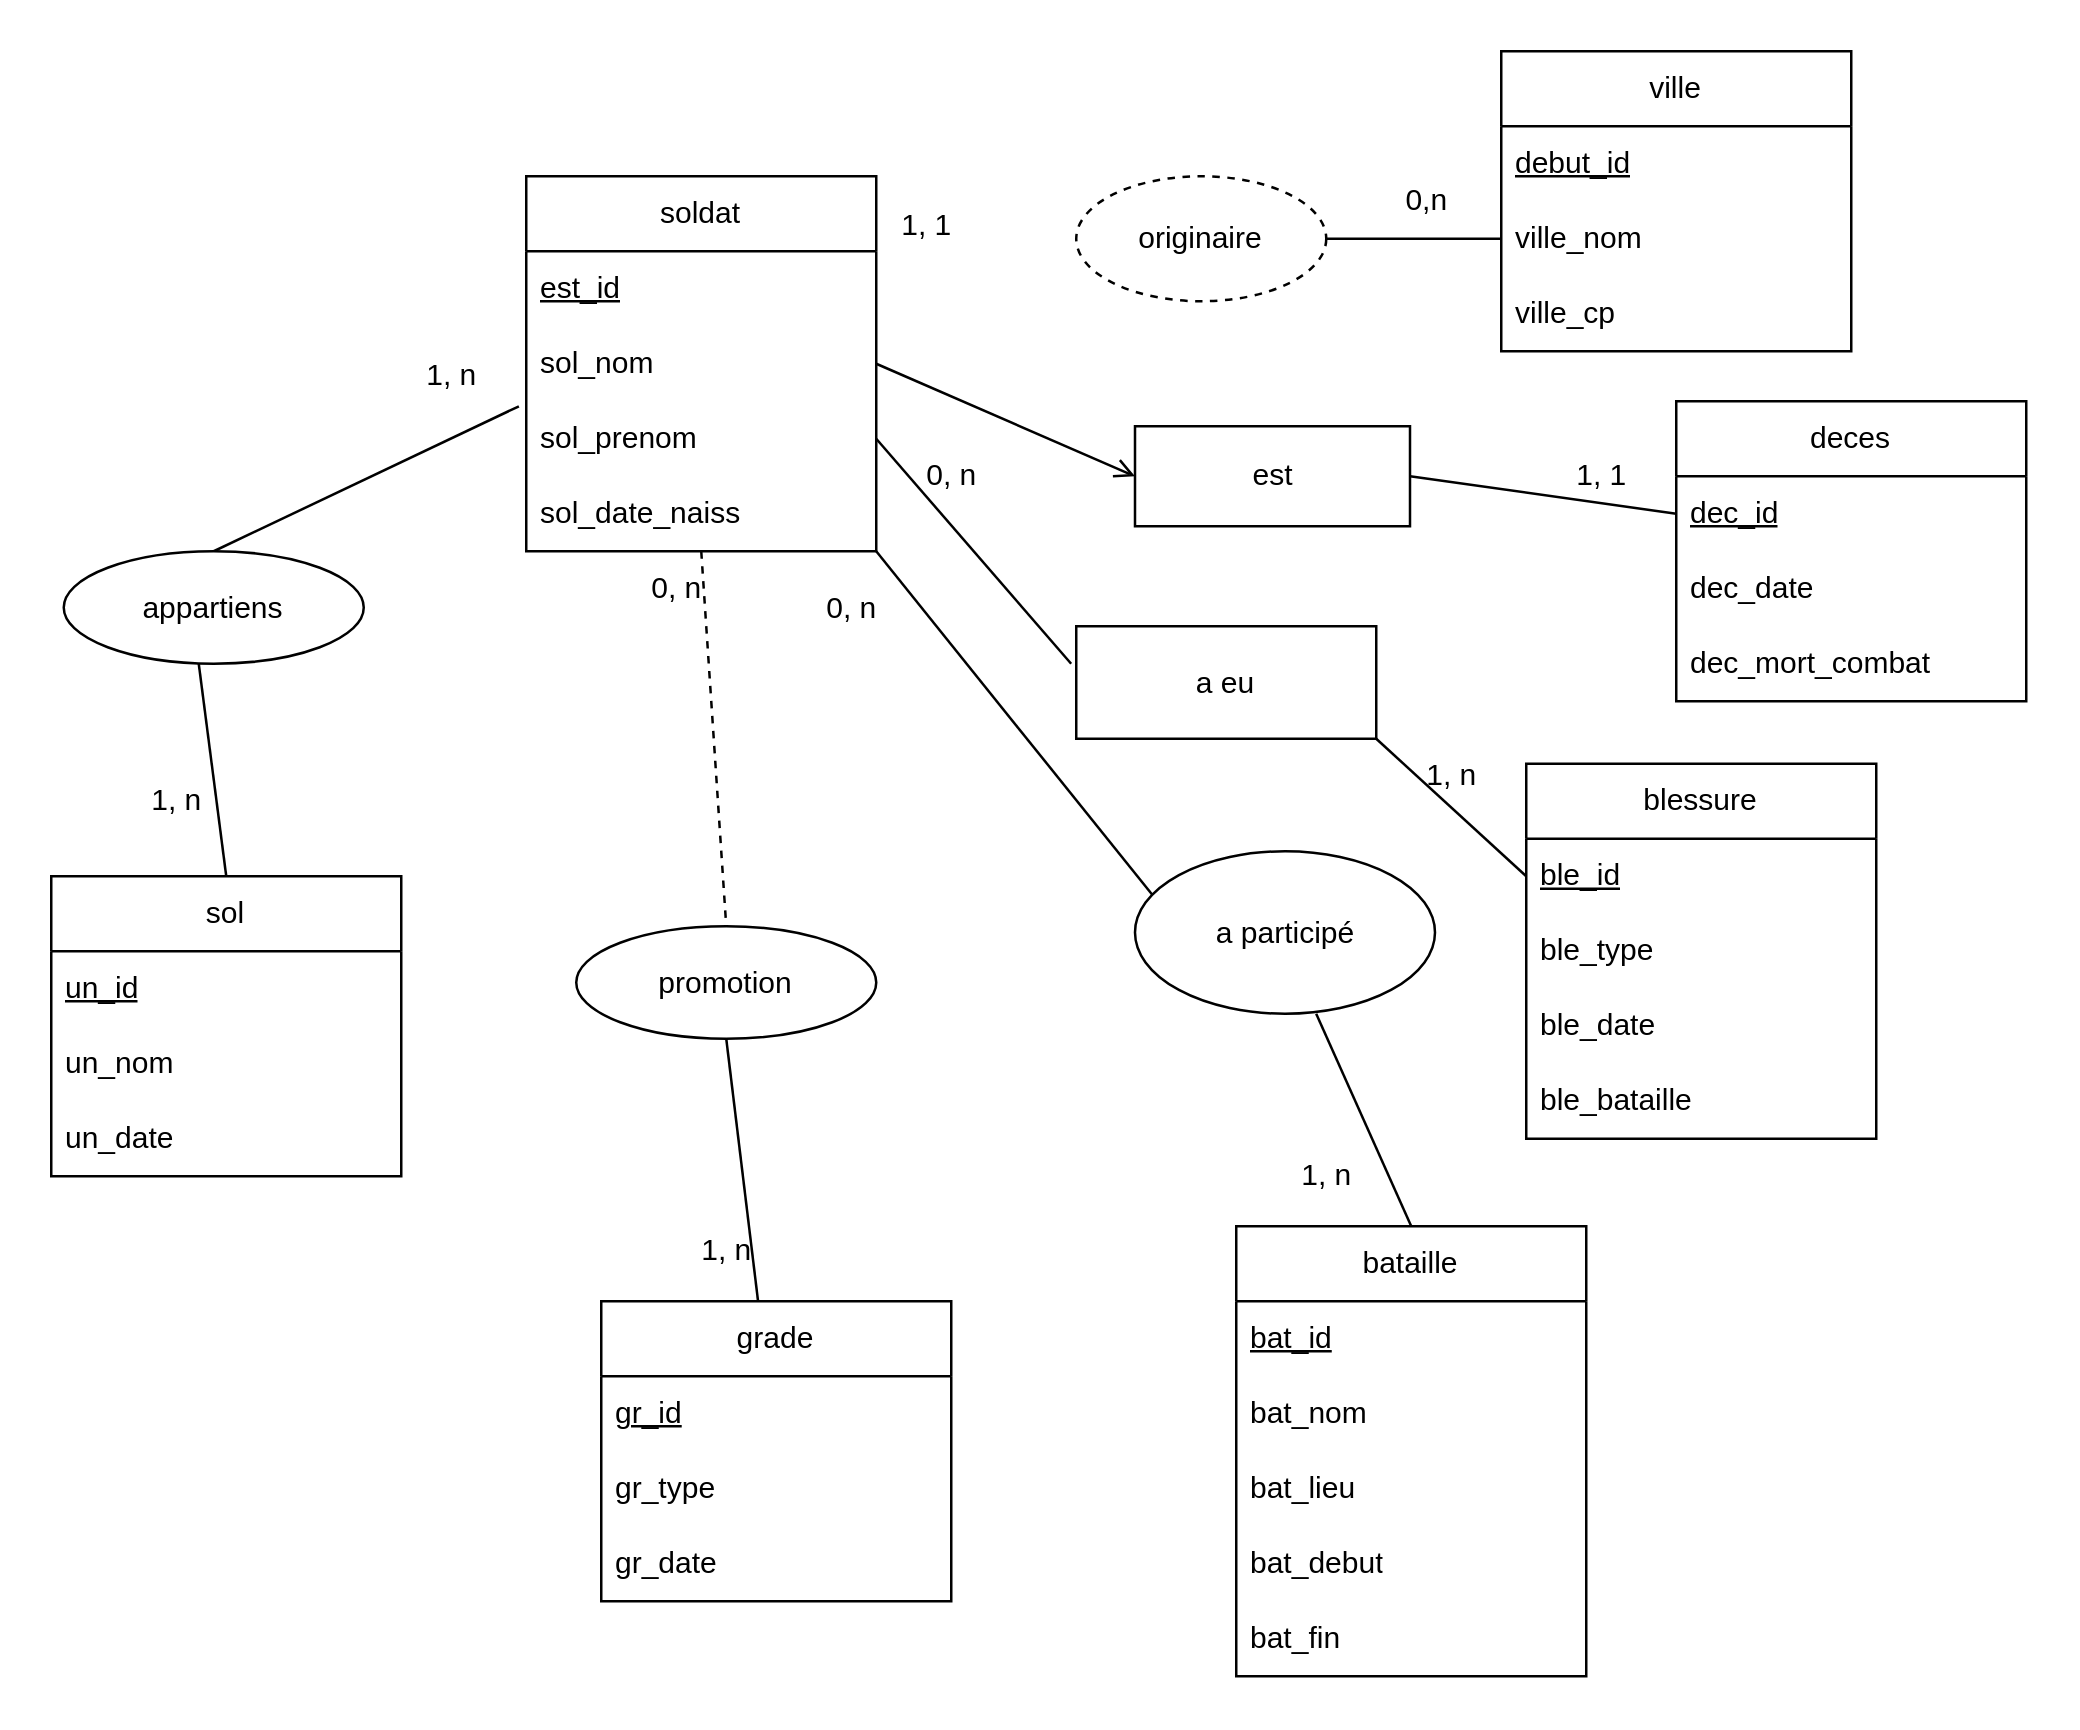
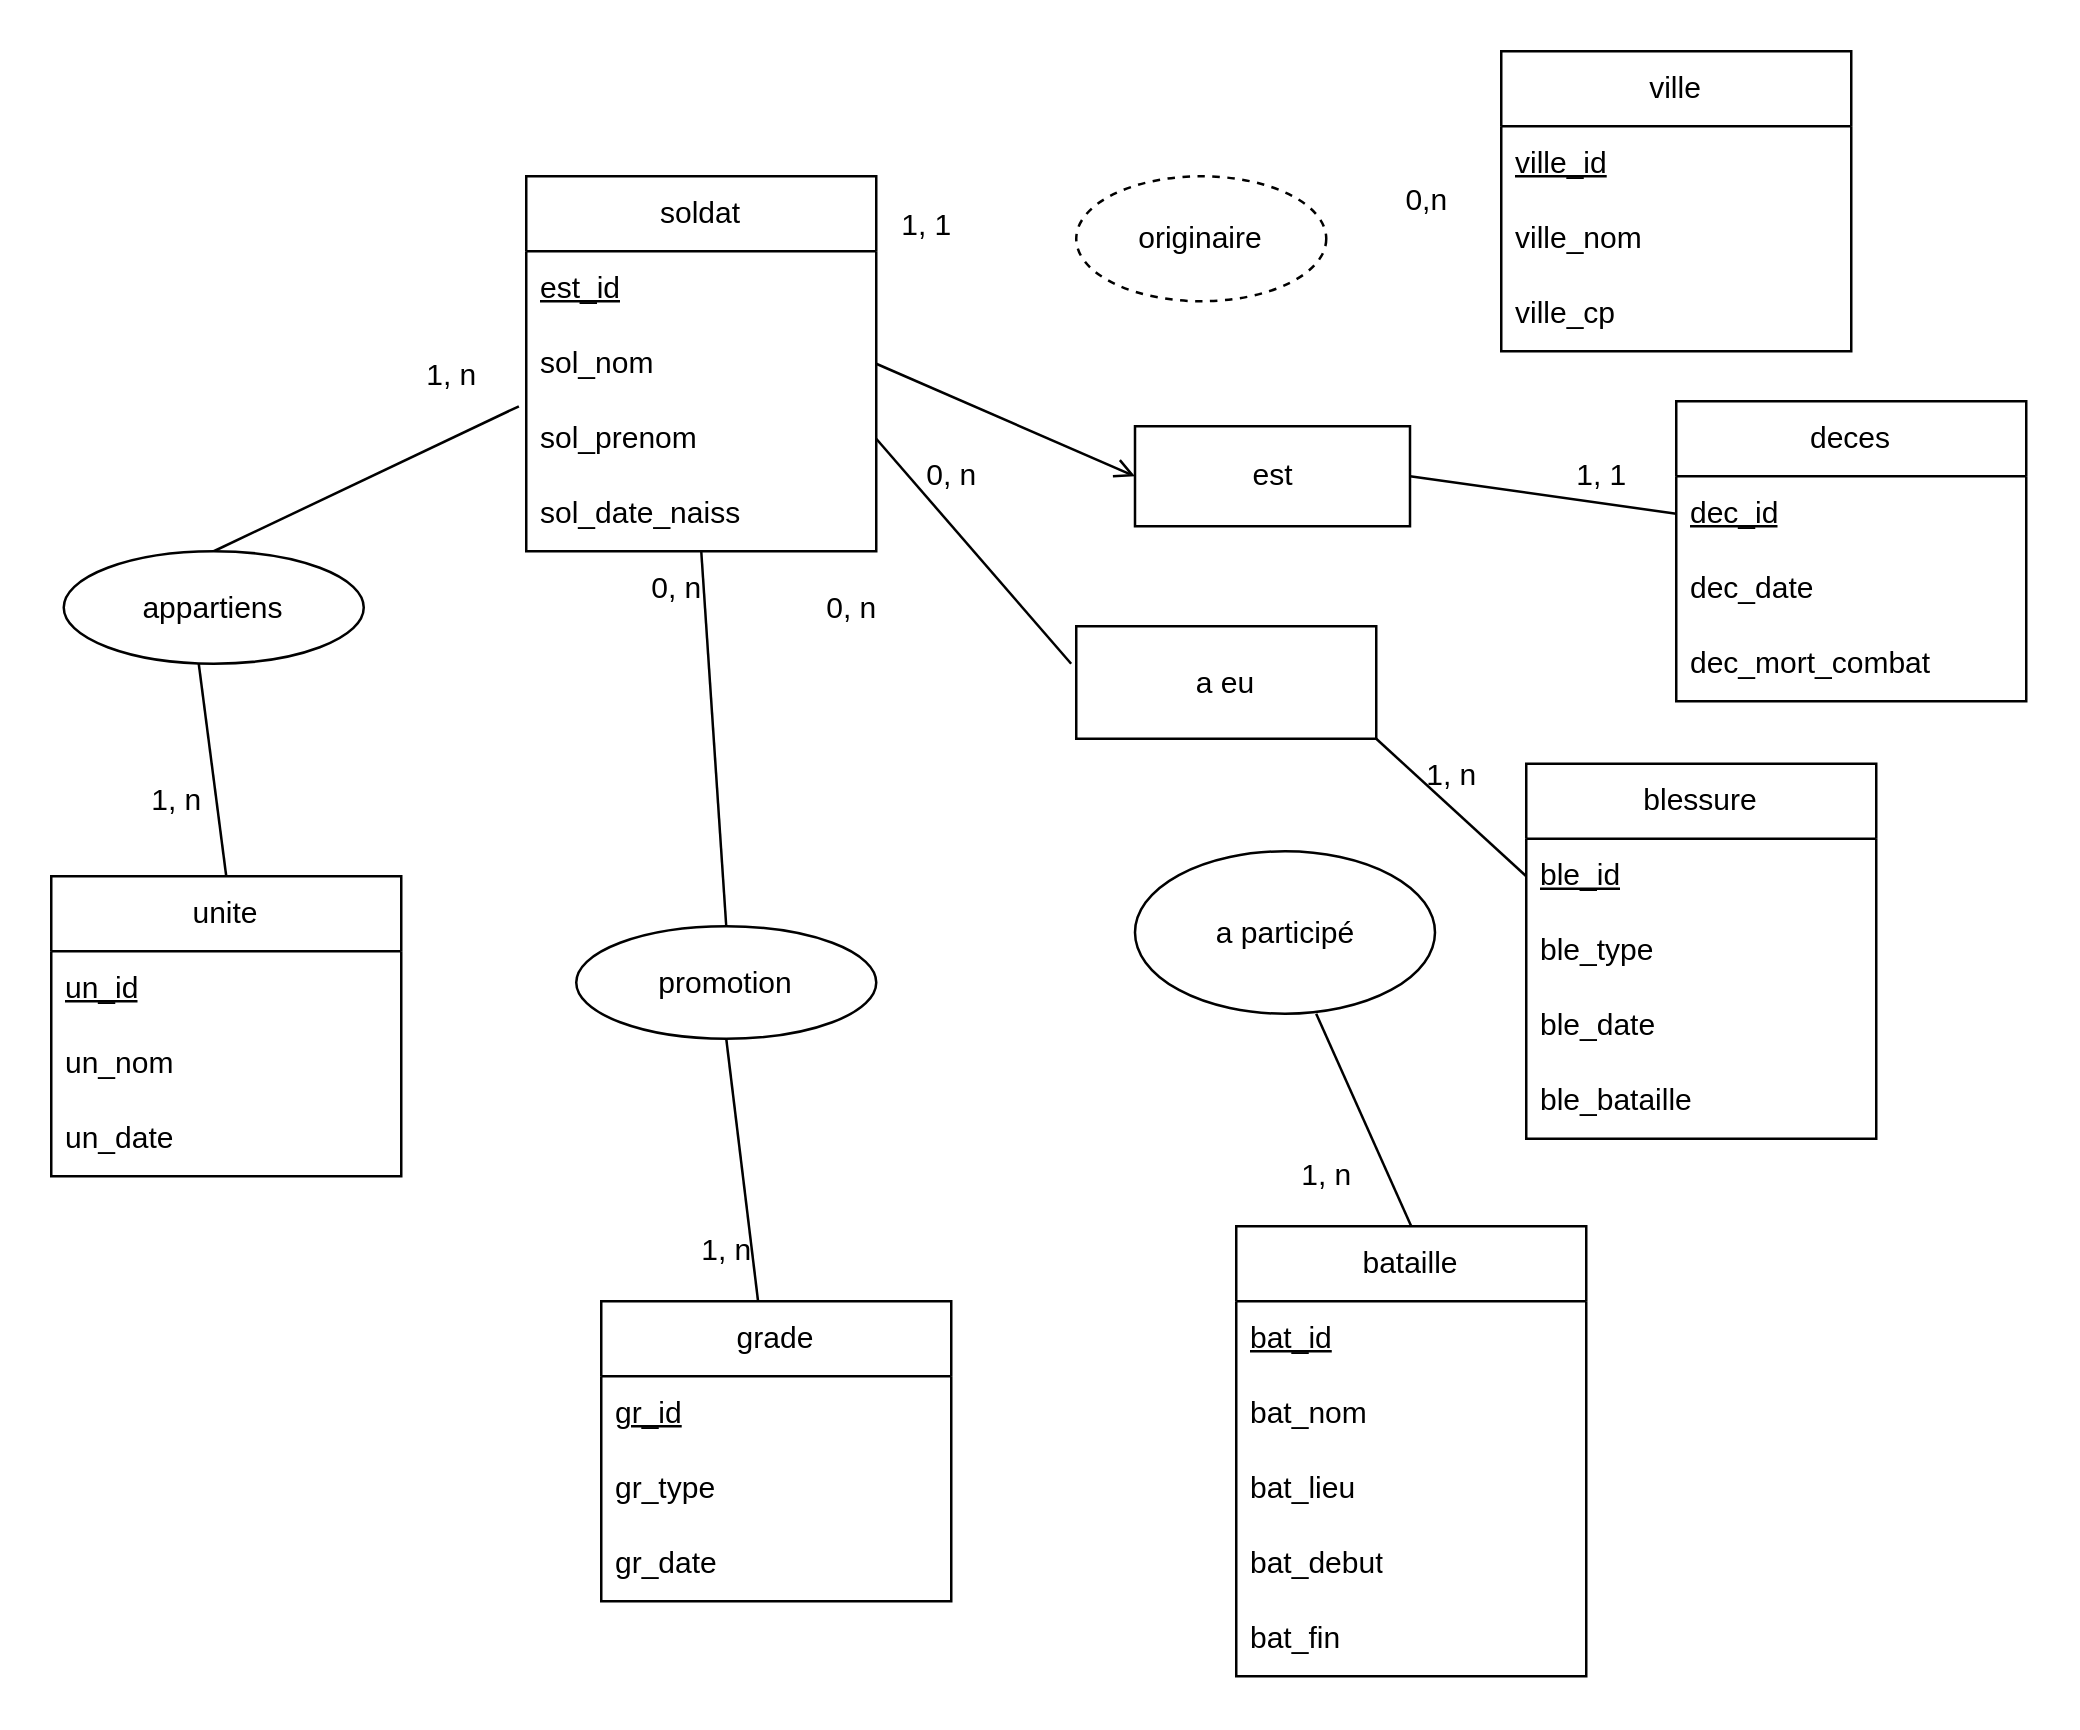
(1580, 164) -> (1568, 164)
(1411, 239) -> none
(1015, 724) -> none
(714, 741) -> (714, 741)
(226, 914) -> (226, 914)
